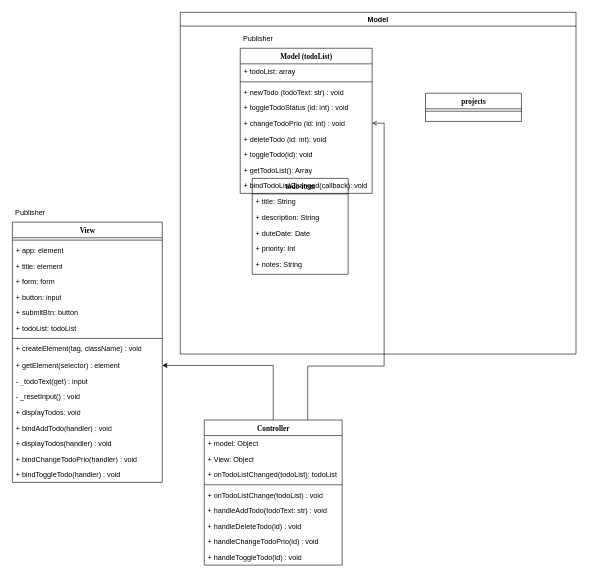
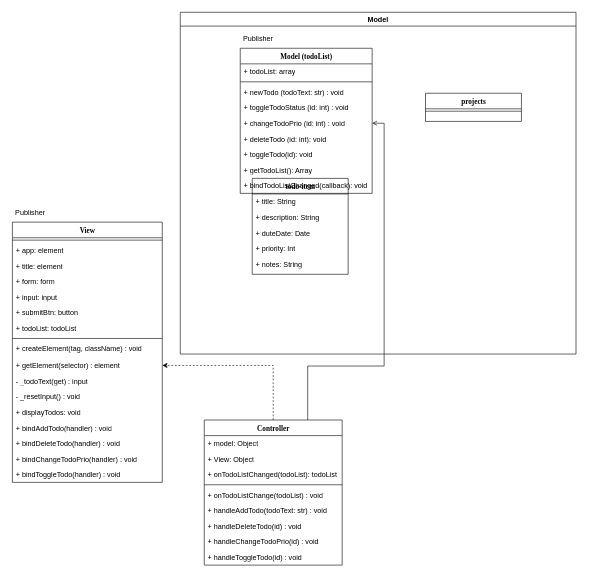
(42, 298) -> (39, 298)
(246, 366) -> (246, 366)
(69, 444) -> (73, 444)
